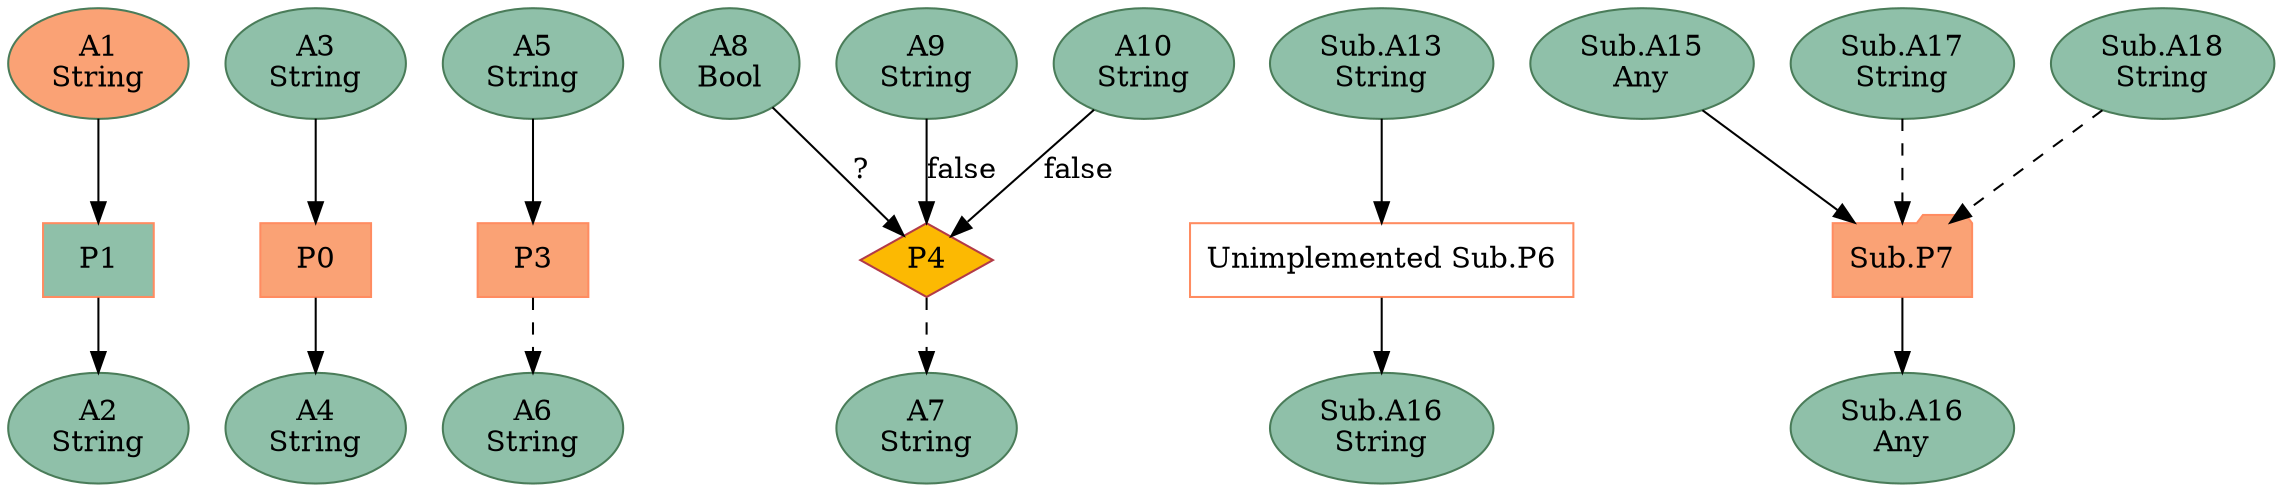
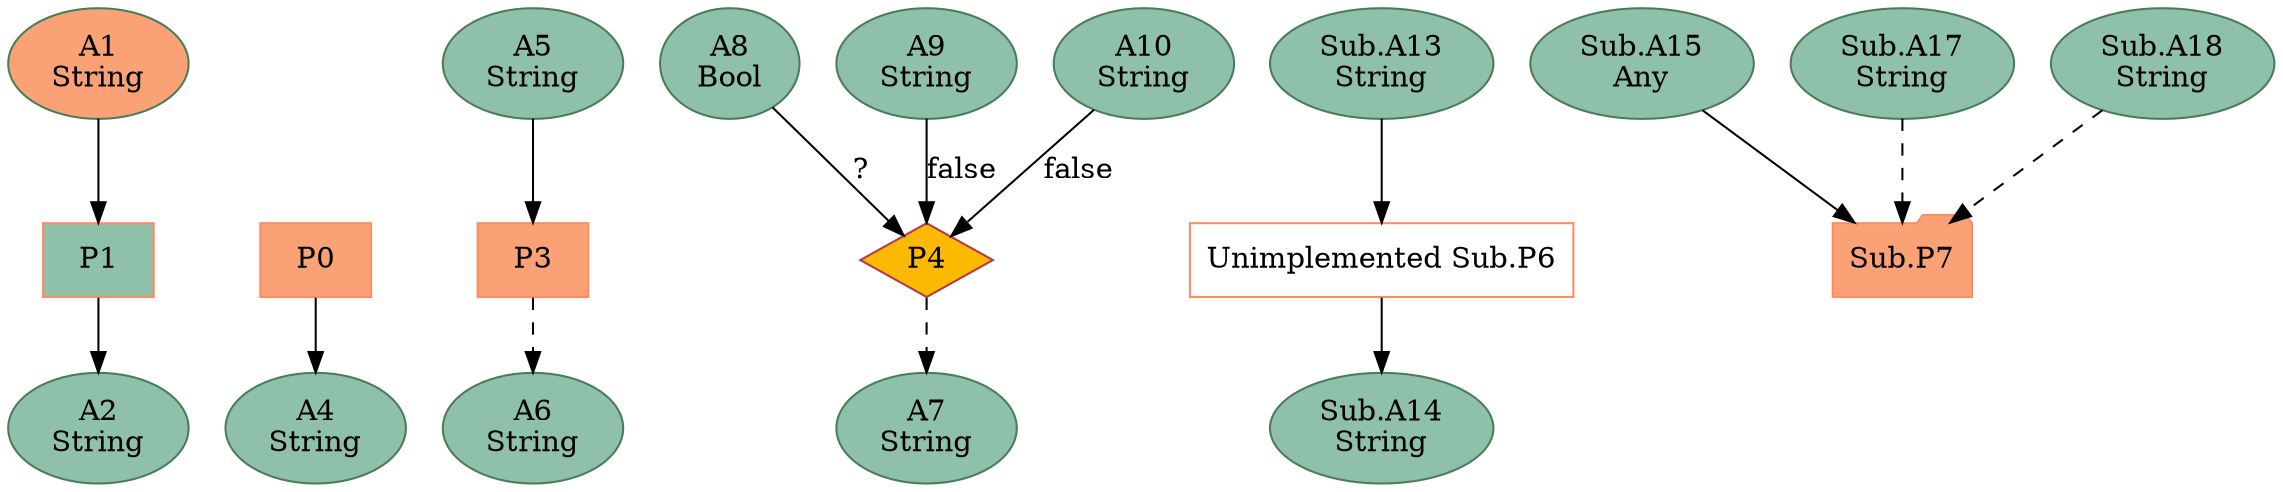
(316, 64) -> none
(1382, 428) -> (1382, 428)
(1902, 428) -> none
